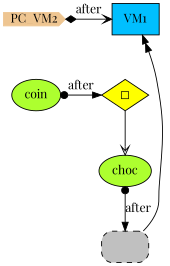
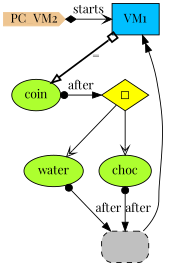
(89, 10) -> (89, 10)
none -> (84, 59)
none -> (54, 171)
